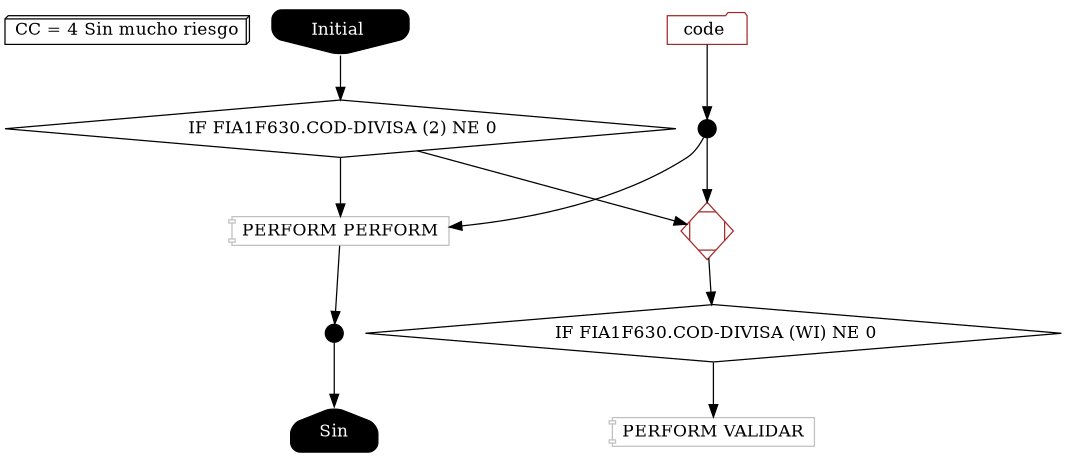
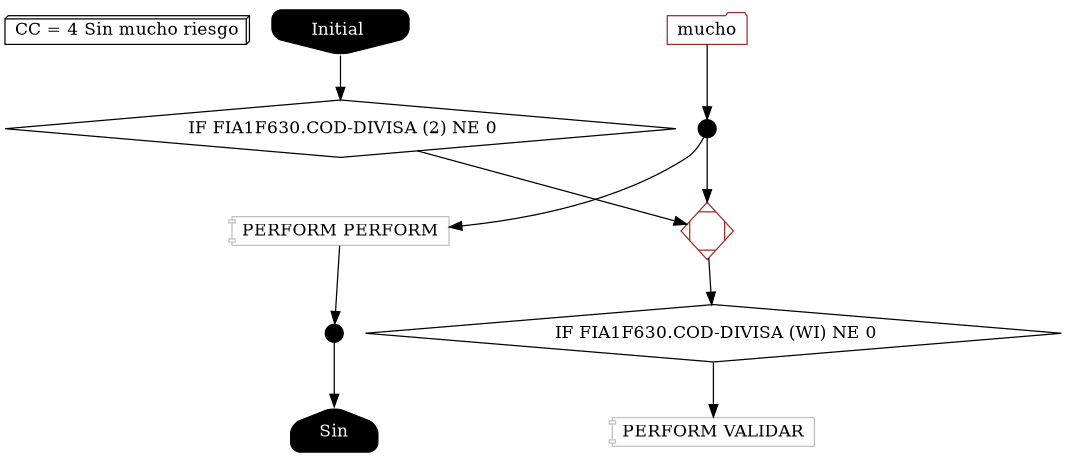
(707, 30) -> (707, 30)
(340, 181) -> none
